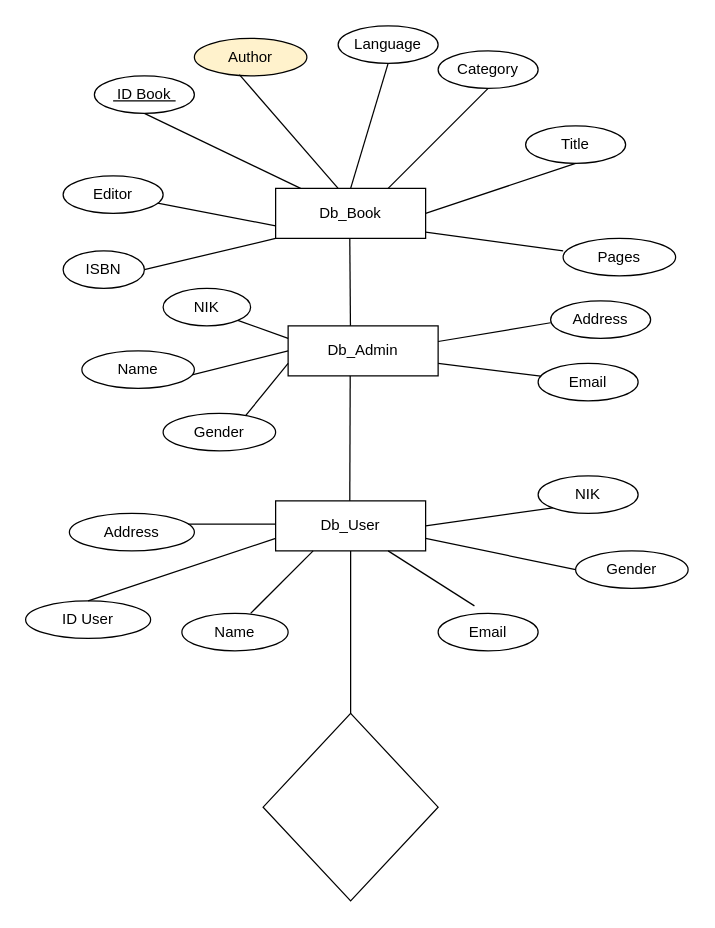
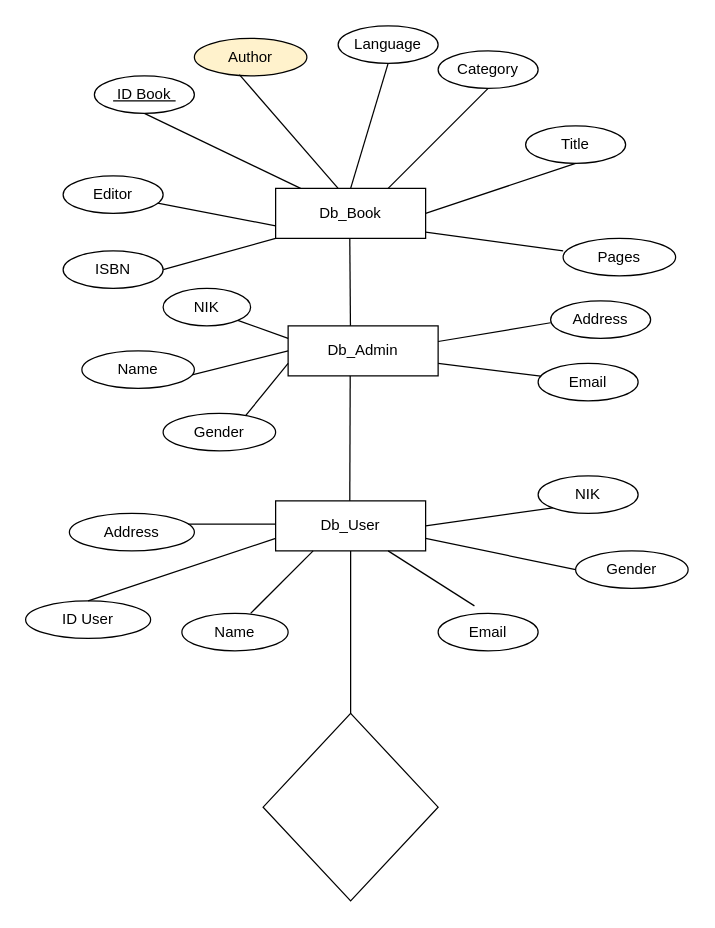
(104, 269) -> (113, 269)
